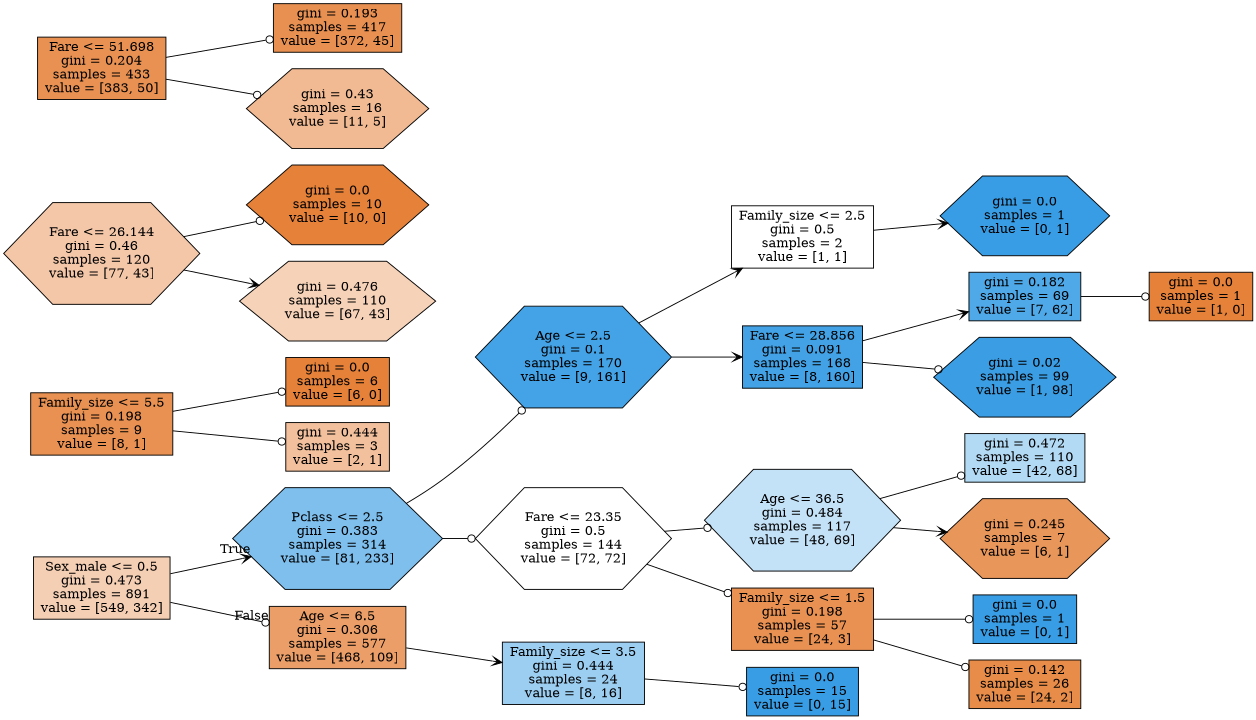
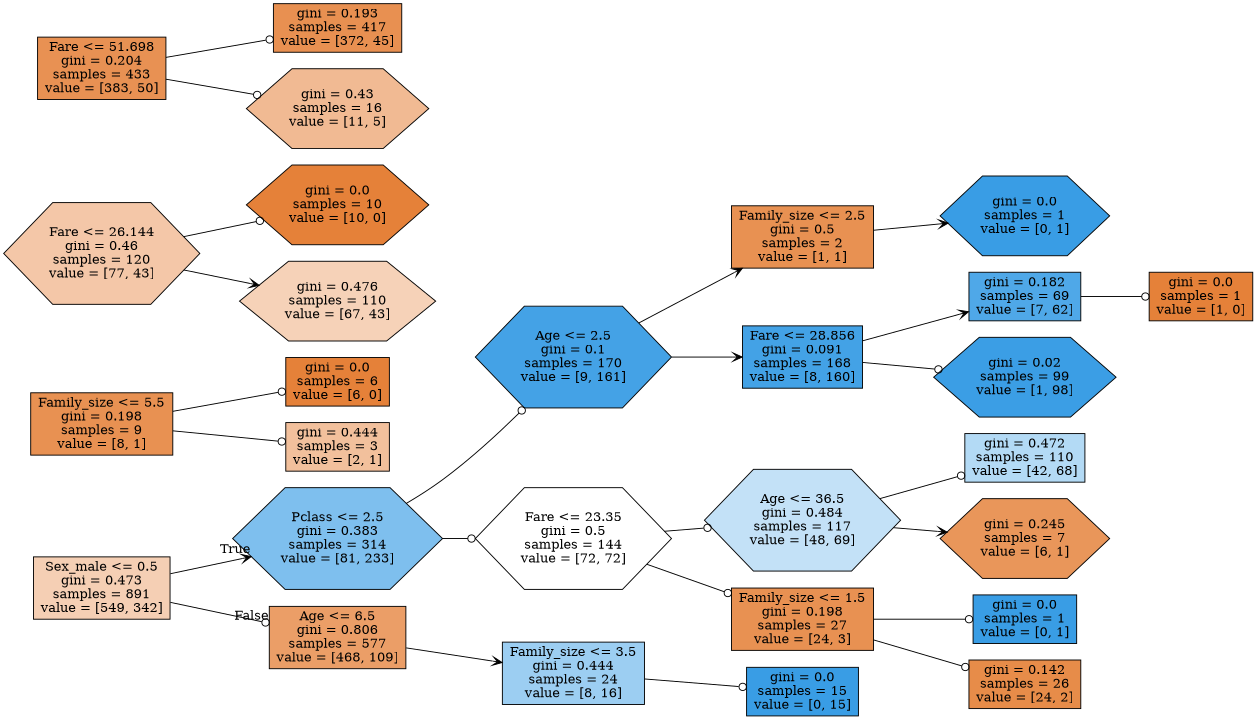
(803, 237) -> (803, 237)
(803, 619) -> (803, 619)
(338, 638) -> (338, 638)
